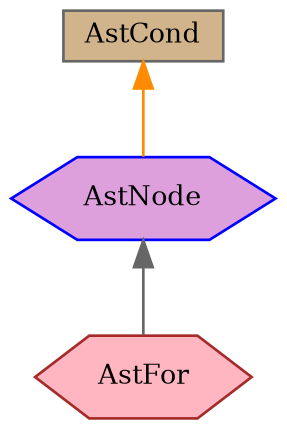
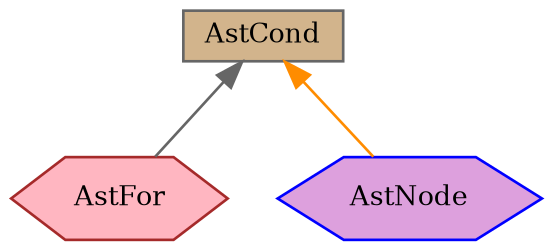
(143, 301) -> (190, 119)
